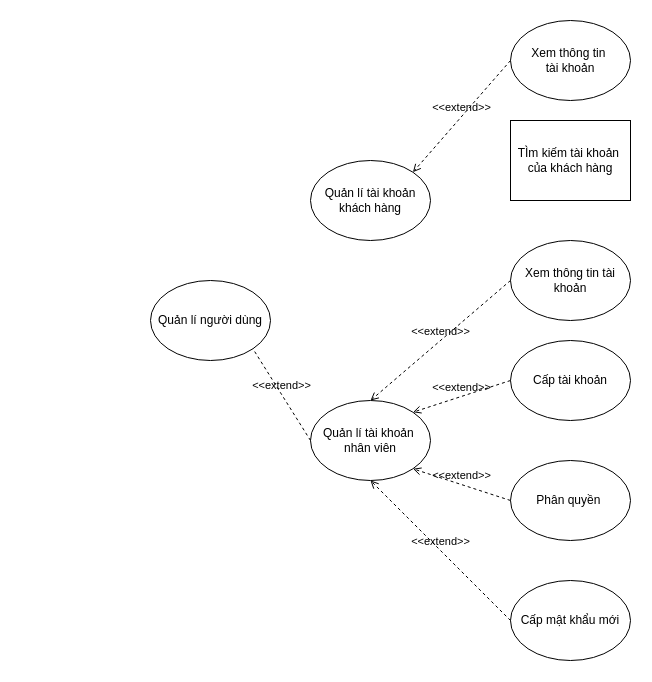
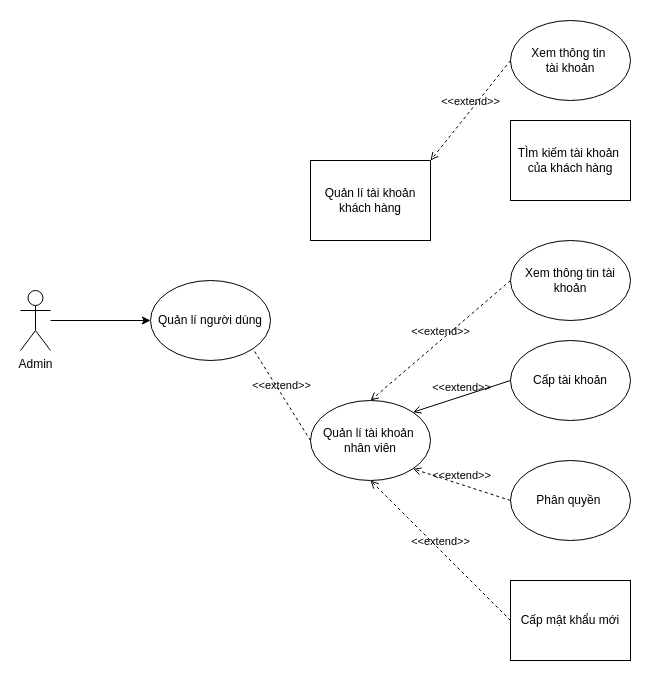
(371, 201) -> (371, 201)
none -> (36, 321)
none -> (97, 321)
(462, 396) -> (462, 396)
(571, 621) -> (571, 621)
